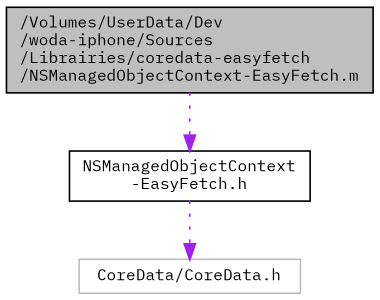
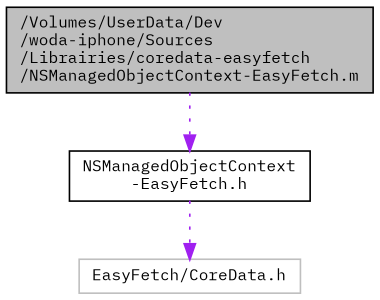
(190, 276) -> (190, 276)
